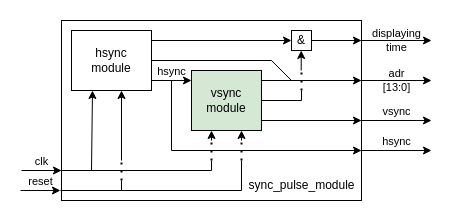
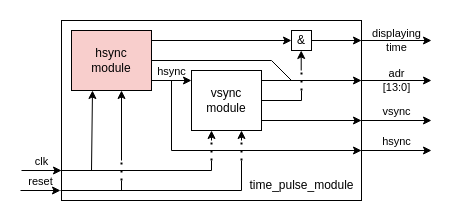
(112, 61) -> (112, 61)
(227, 101) -> (227, 101)
(302, 186) -> (302, 186)
